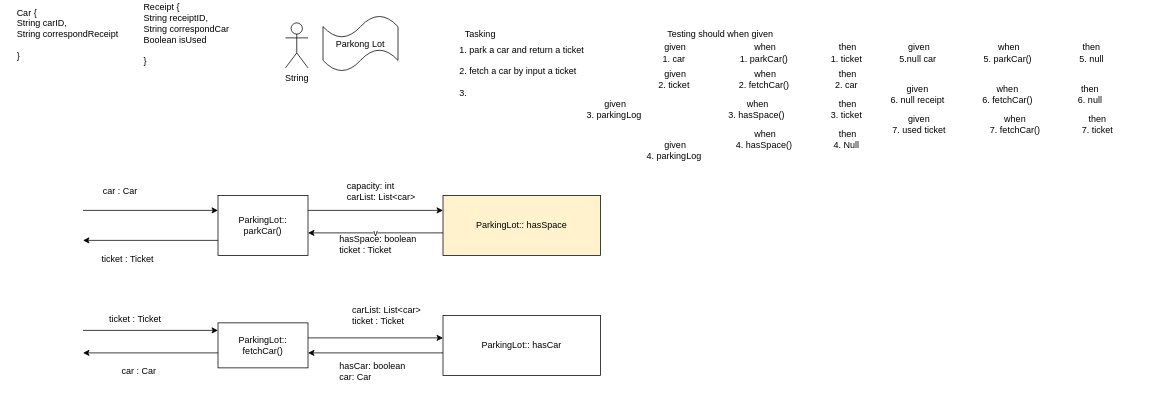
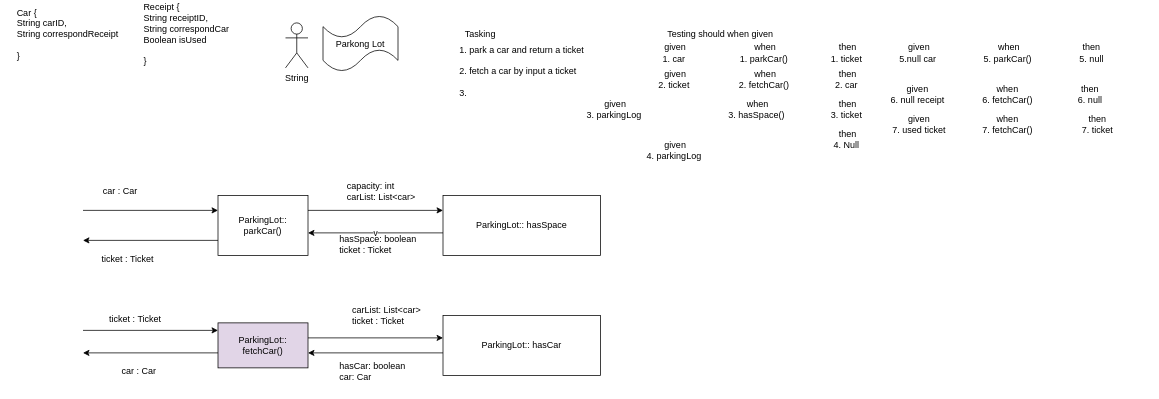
(1015, 124) -> (1007, 124)
(765, 139) -> none
(522, 225) -> (522, 225)
(263, 345) -> (263, 345)
